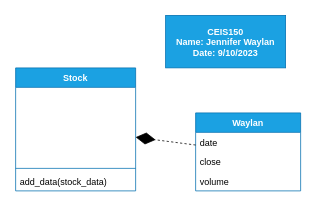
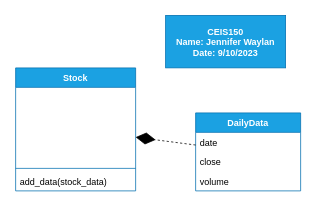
(248, 123) -> (248, 123)
